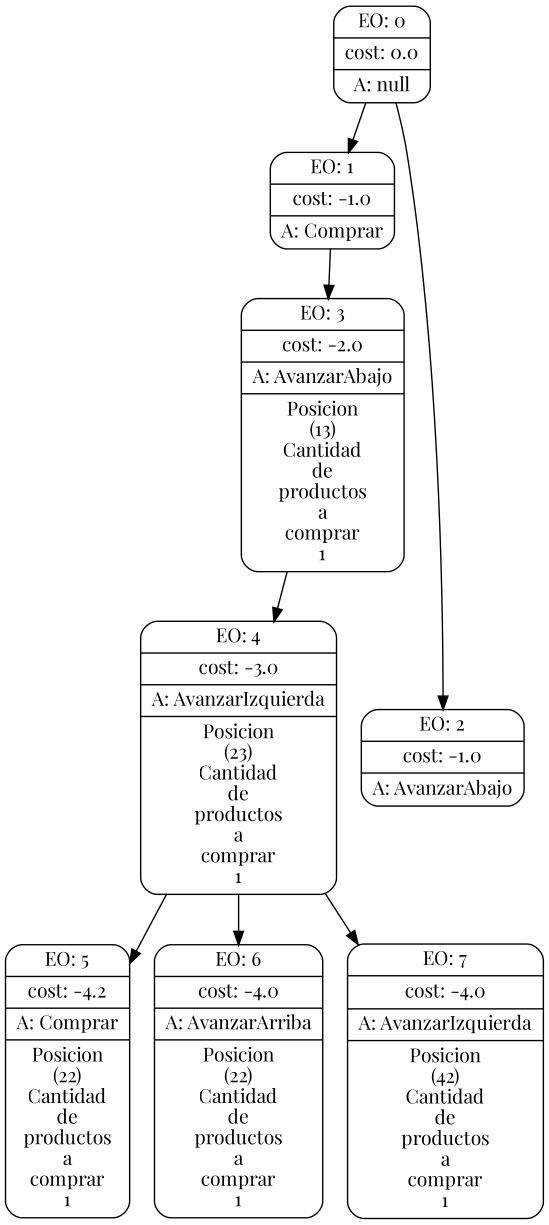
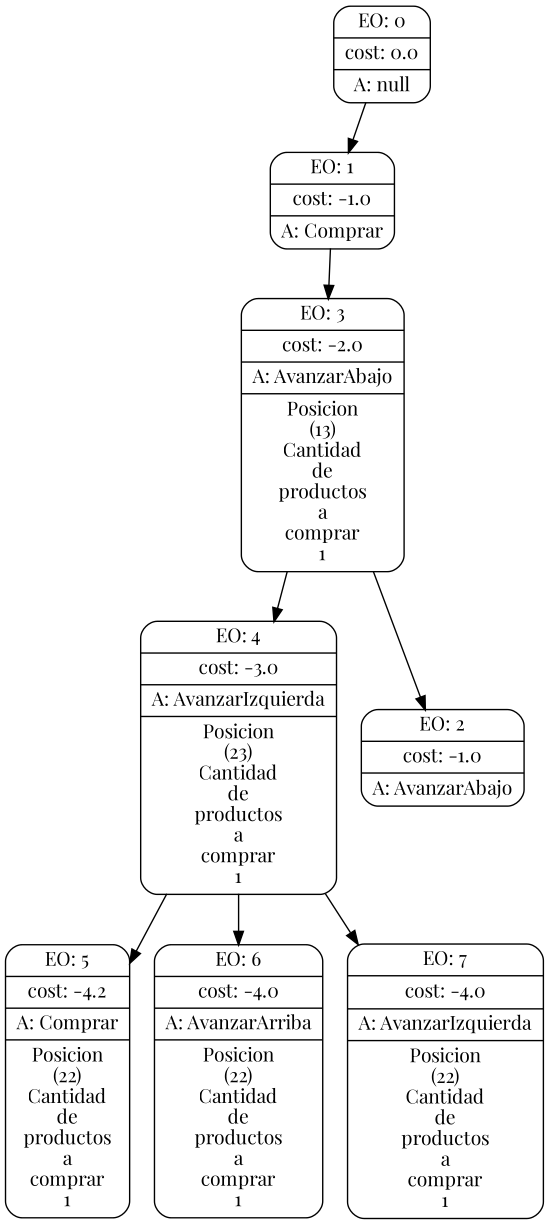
(433, 398) -> (397, 634)
(445, 1077) -> (445, 1077)
